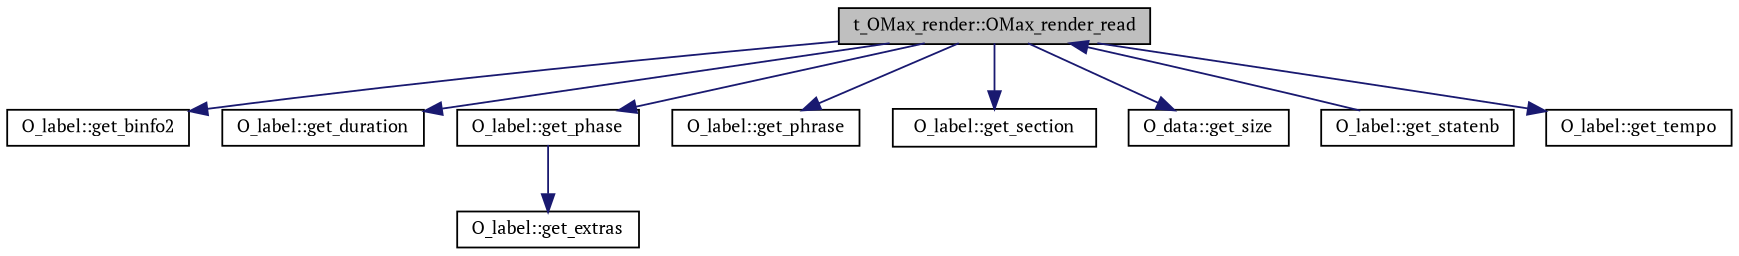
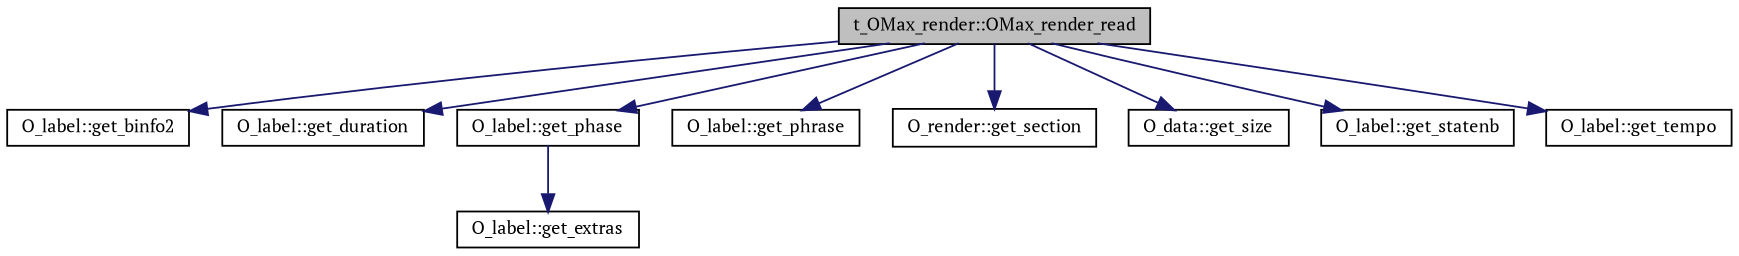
(1224, 78) -> (1188, 76)
(994, 128) -> (994, 128)
